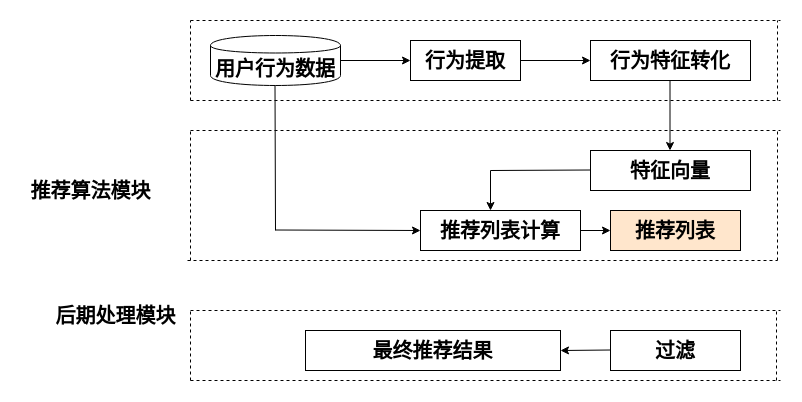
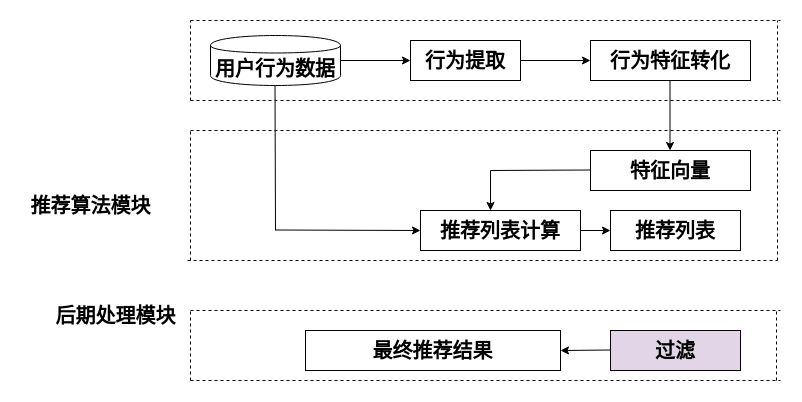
(91, 191) -> (91, 206)
(676, 231) -> (676, 231)
(676, 351) -> (676, 351)
